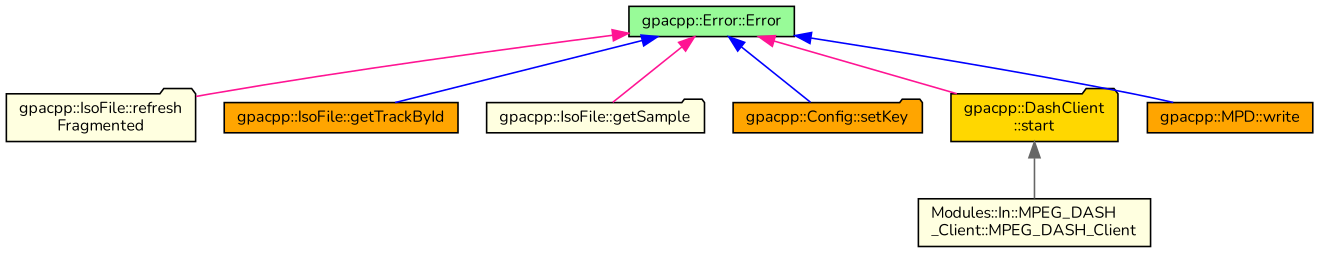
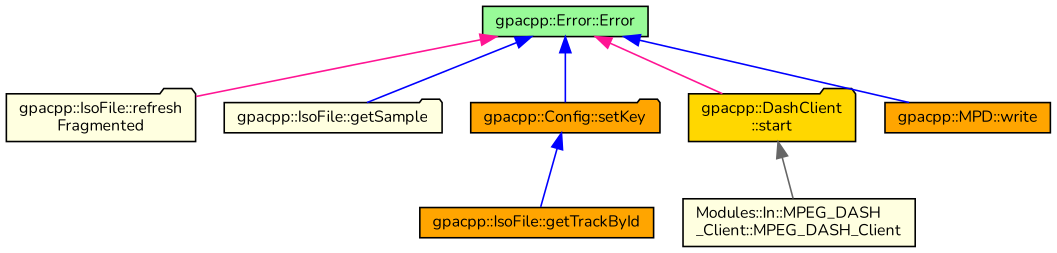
(519, 72) -> (549, 178)
(647, 75) -> (442, 73)
